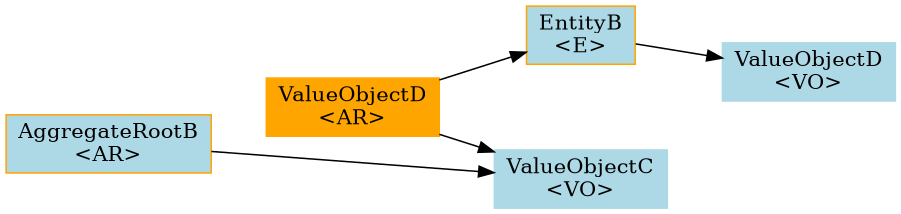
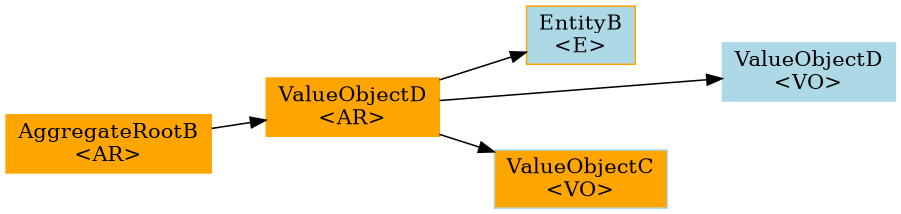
(671, 50) -> (573, 90)
(109, 144) -> (109, 144)
(345, 161) -> (231, 125)
(581, 179) -> (581, 179)
